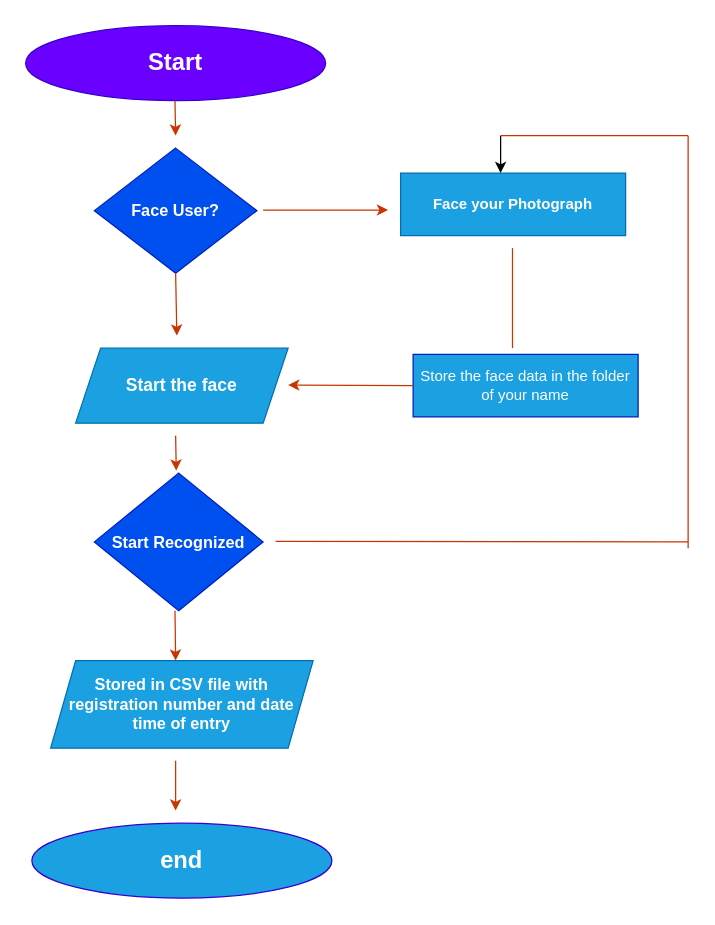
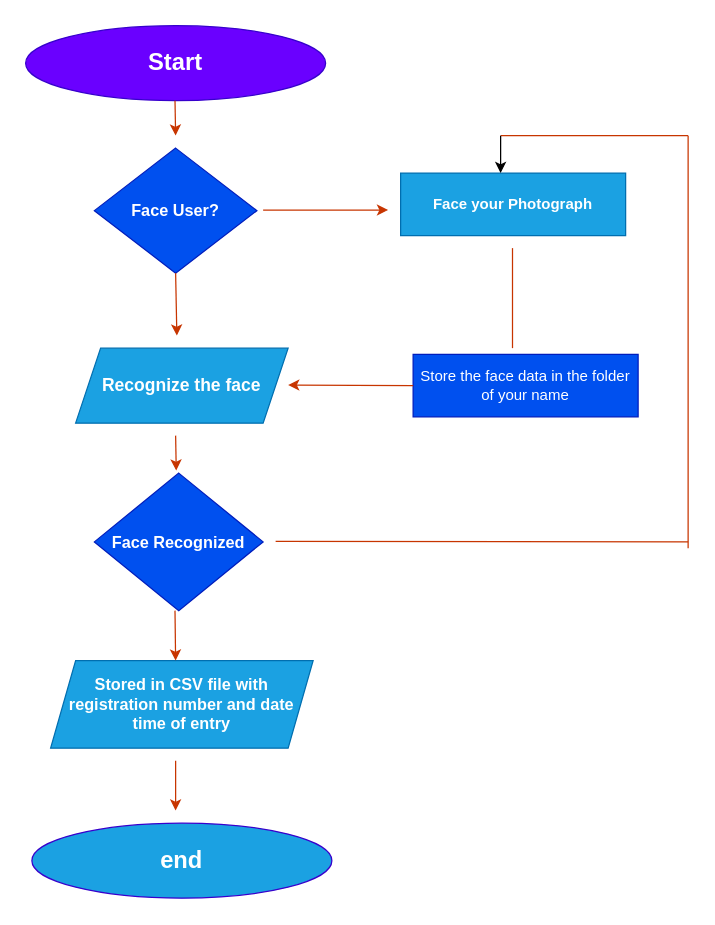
(182, 386) -> (182, 386)
(526, 386) -> (526, 386)
(179, 542) -> (179, 542)
